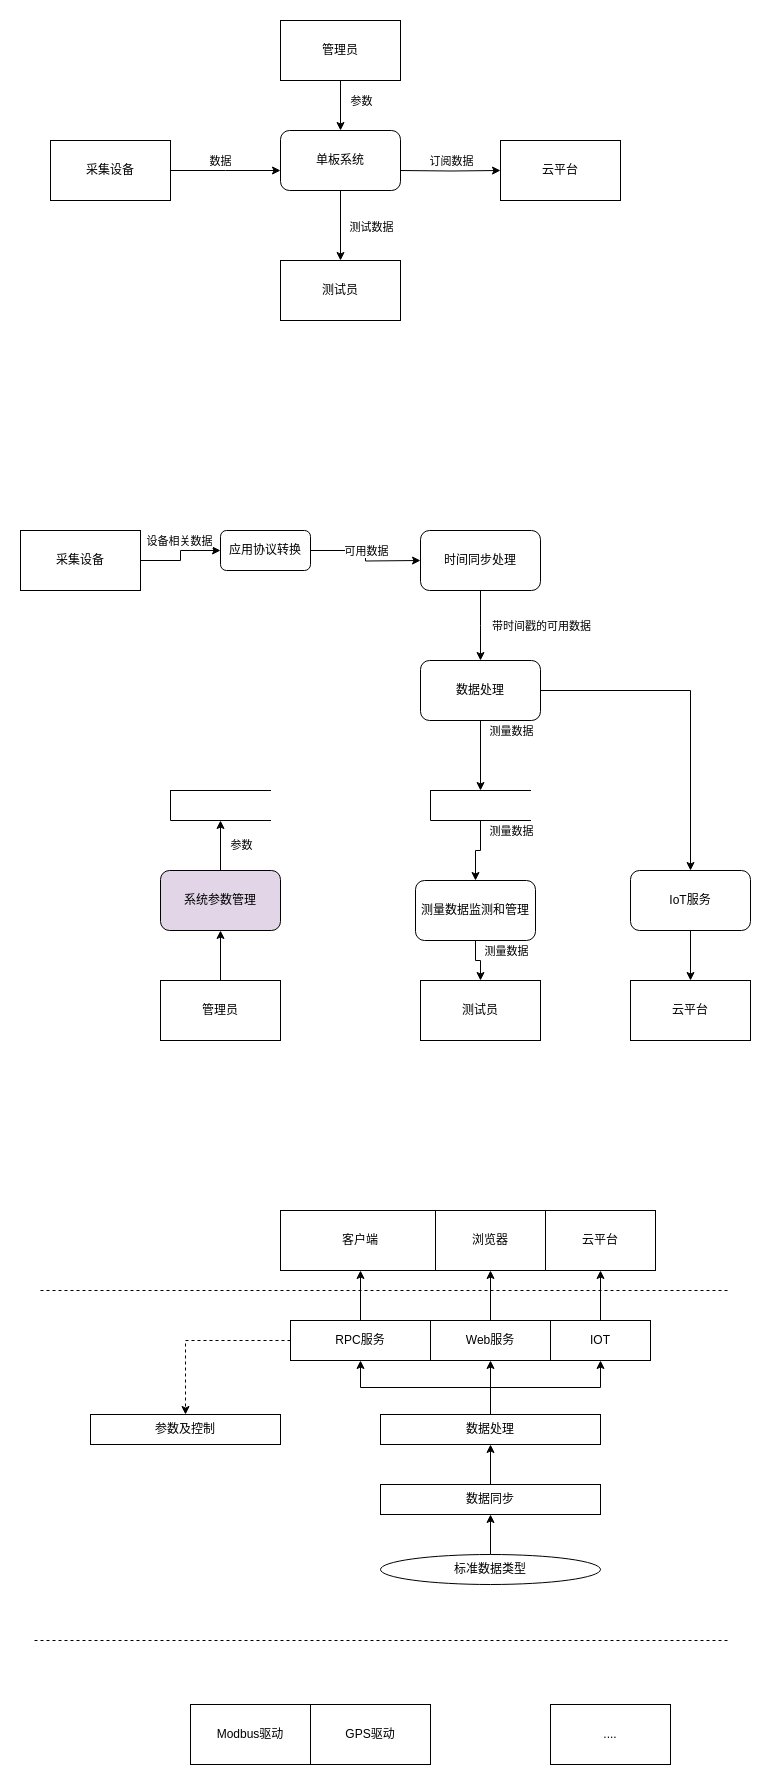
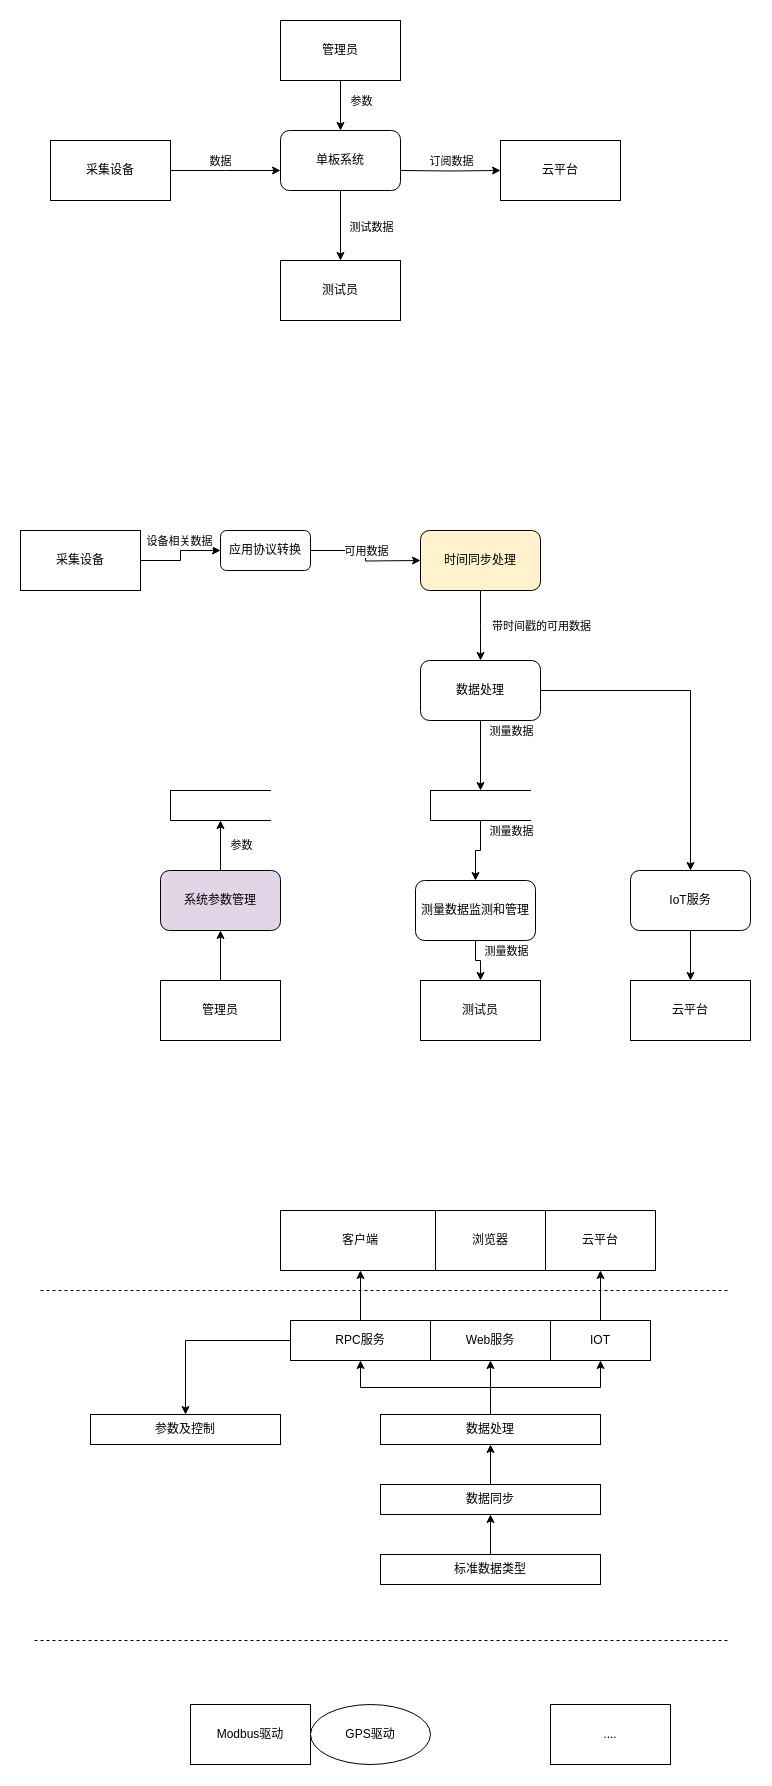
(481, 561) -> (481, 561)
(491, 1299) -> none
(204, 1341) -> (204, 1341)
(491, 1570) -> (491, 1570)
(371, 1735) -> (371, 1735)
